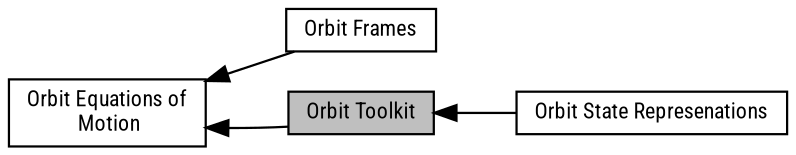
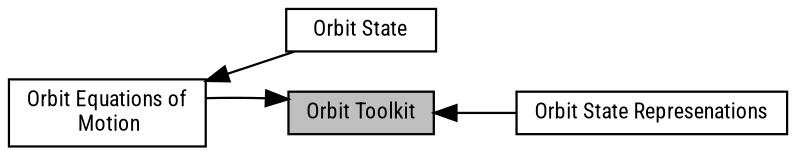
(361, 30) -> (361, 30)
(259, 128) -> (236, 98)
